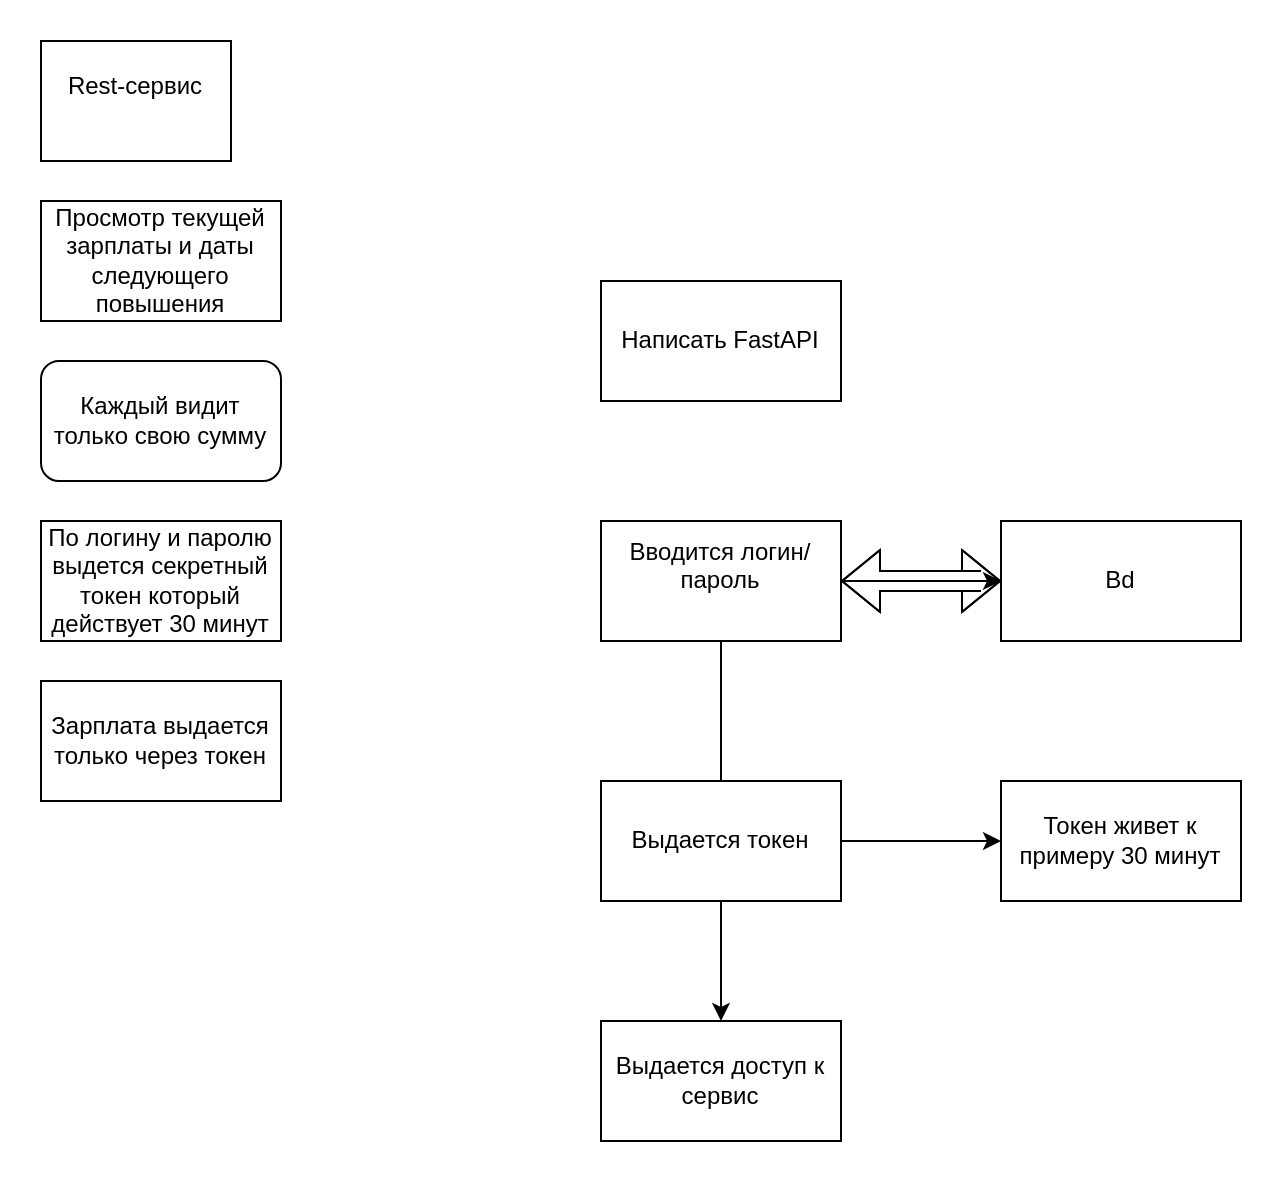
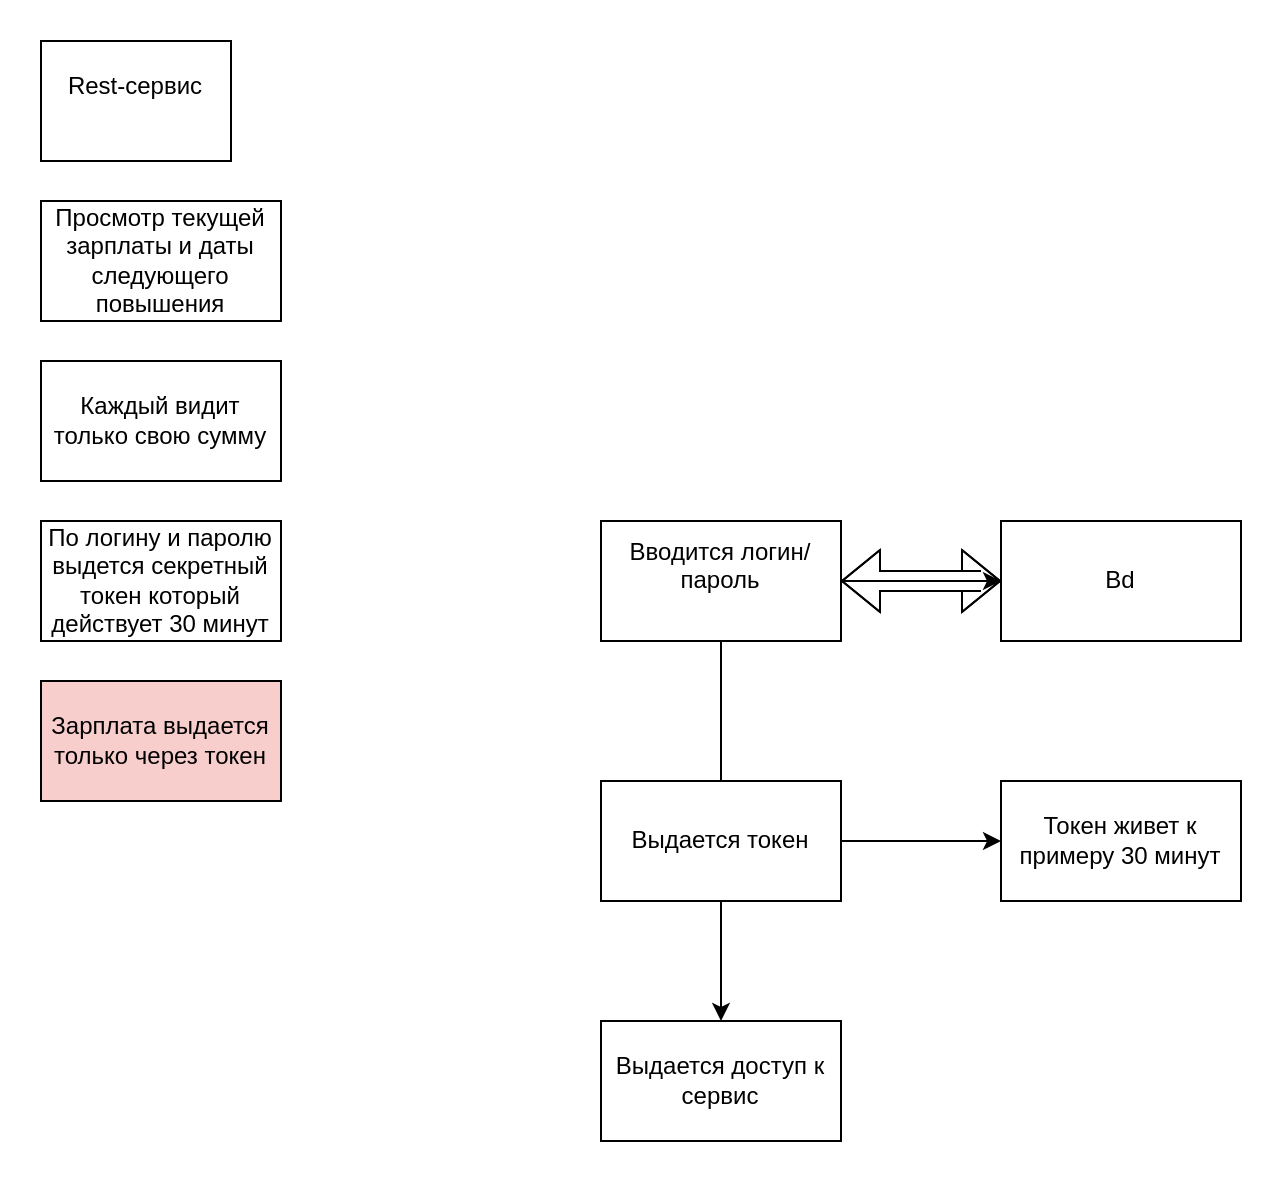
(721, 341) -> none
(161, 421) -> (161, 421)
(161, 741) -> (161, 741)
